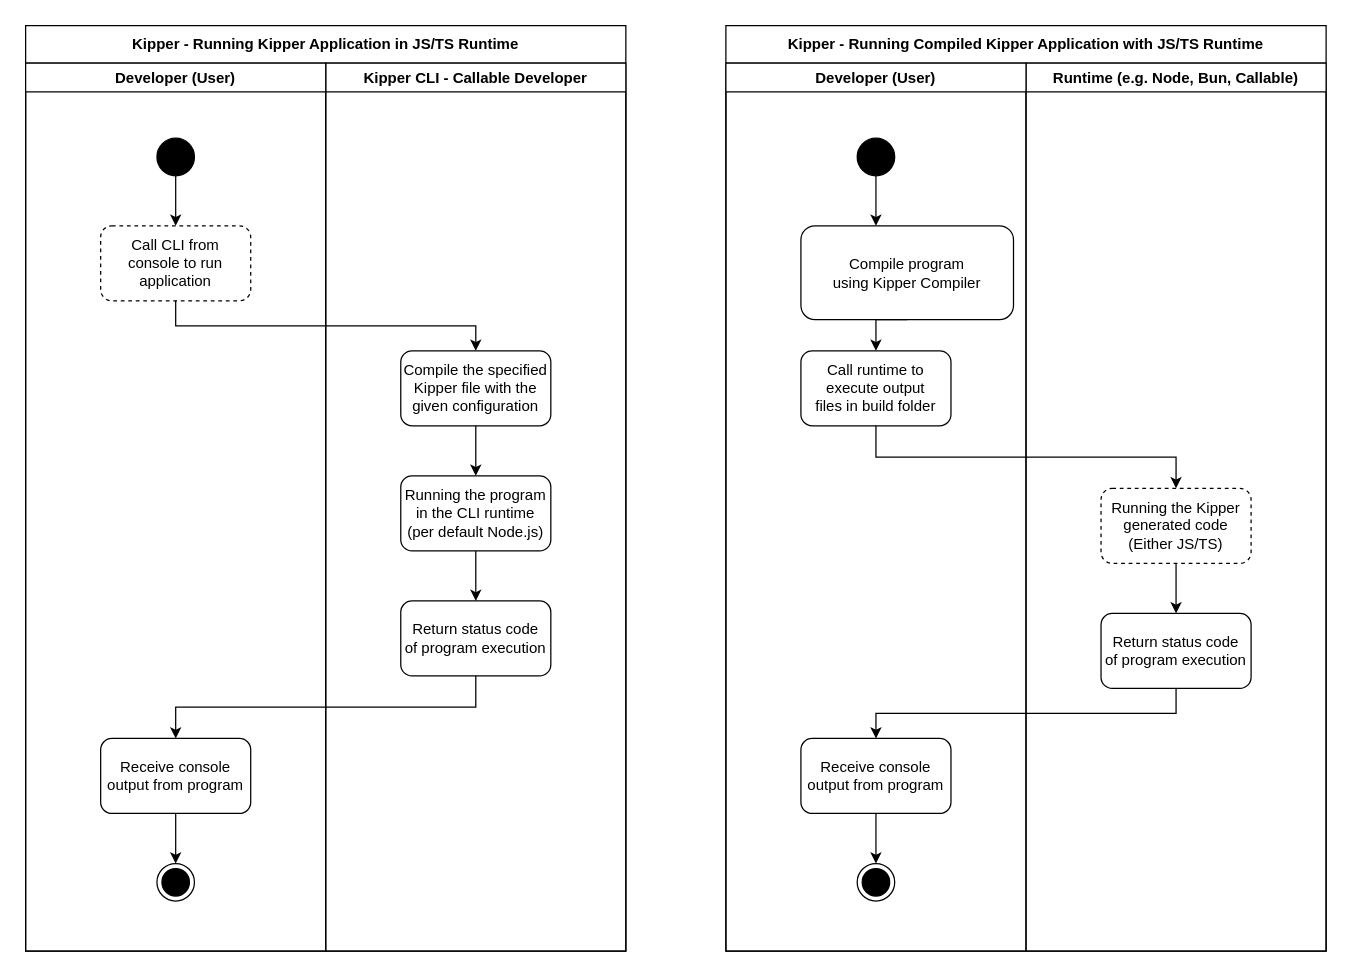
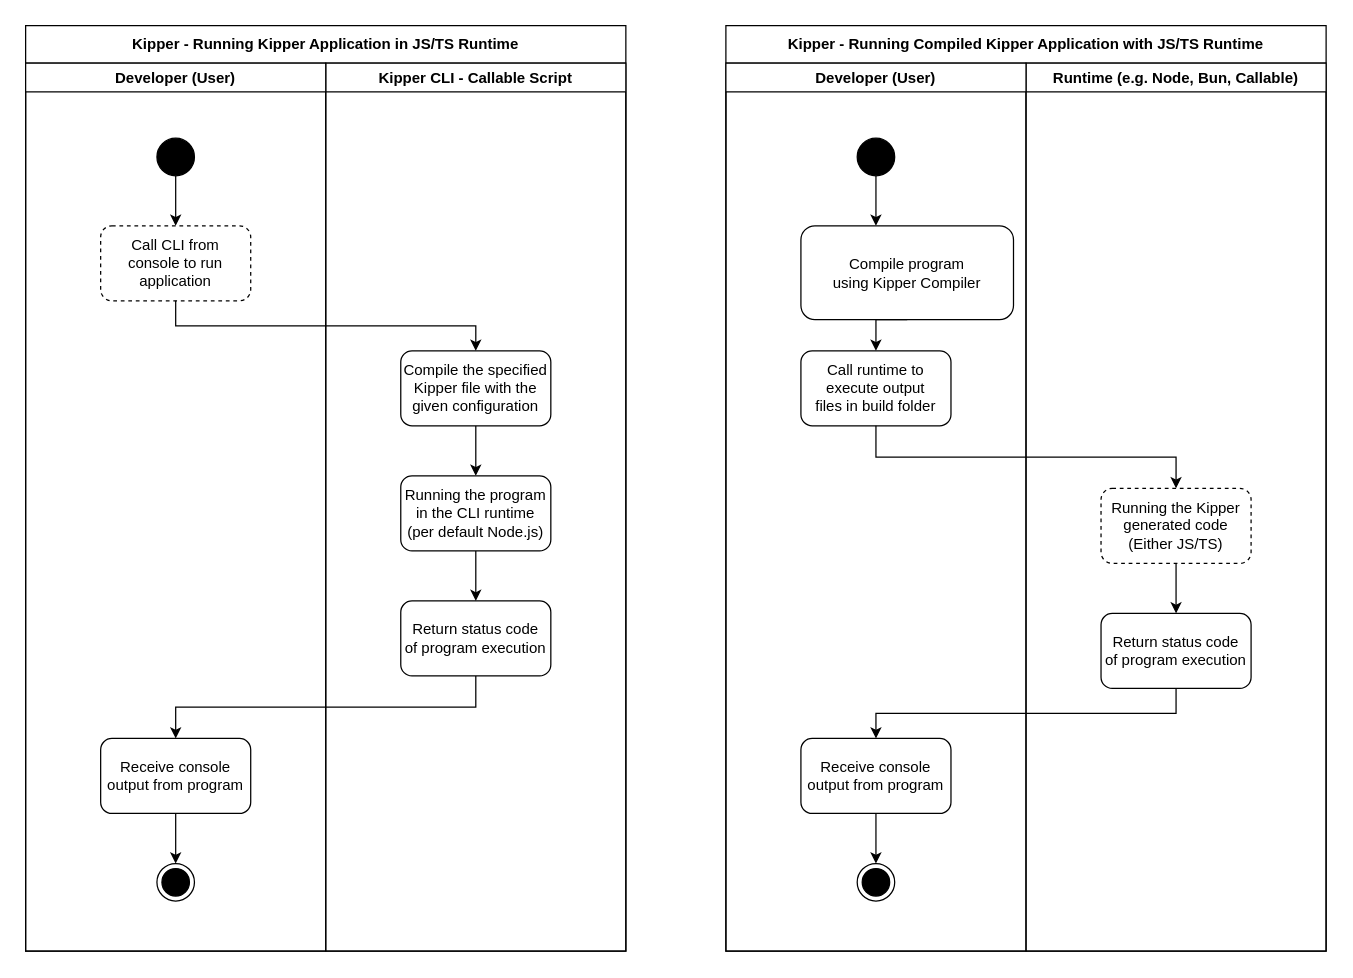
(476, 78) -> (476, 78)
